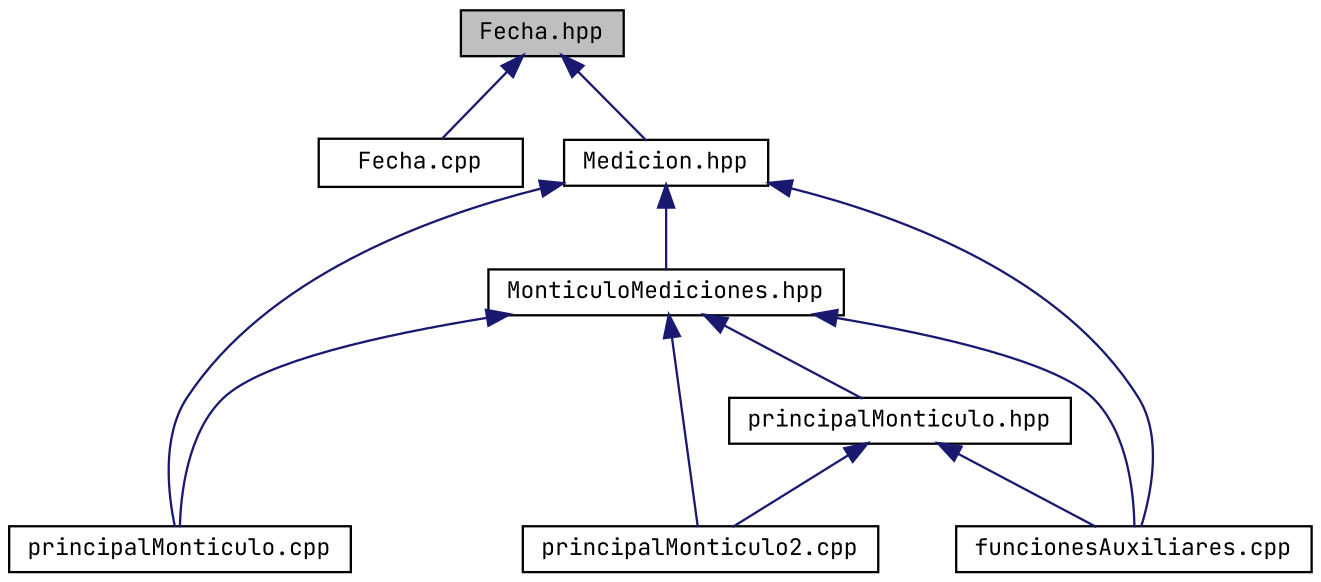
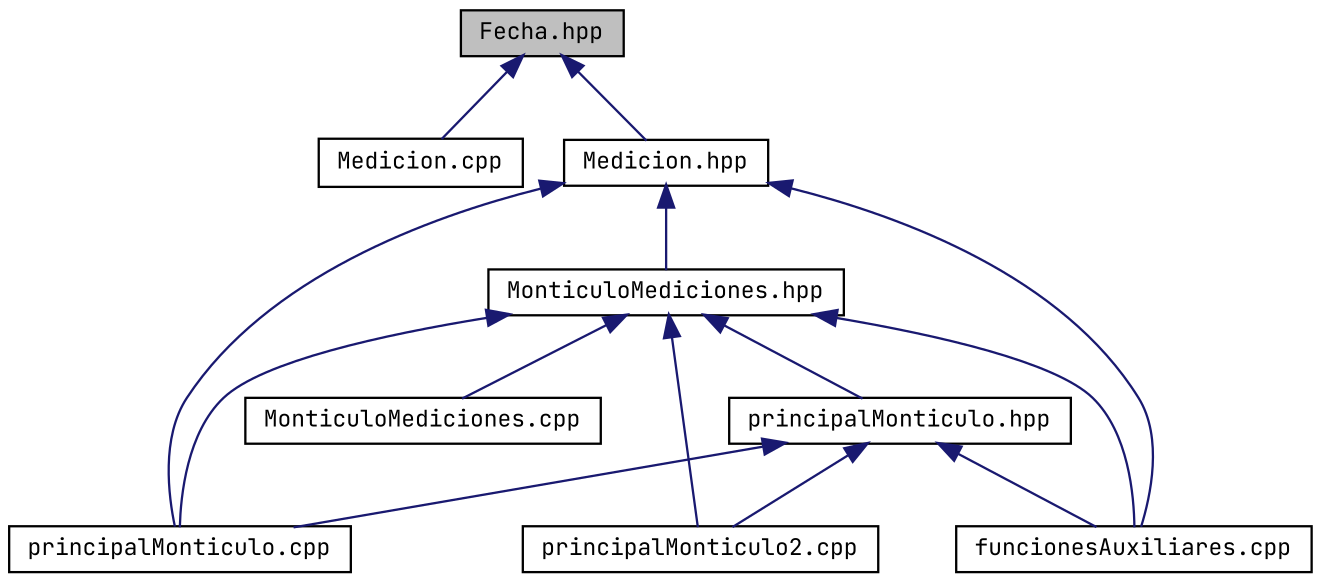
(421, 163) -> (421, 163)
none -> (423, 421)
none -> (528, 487)
